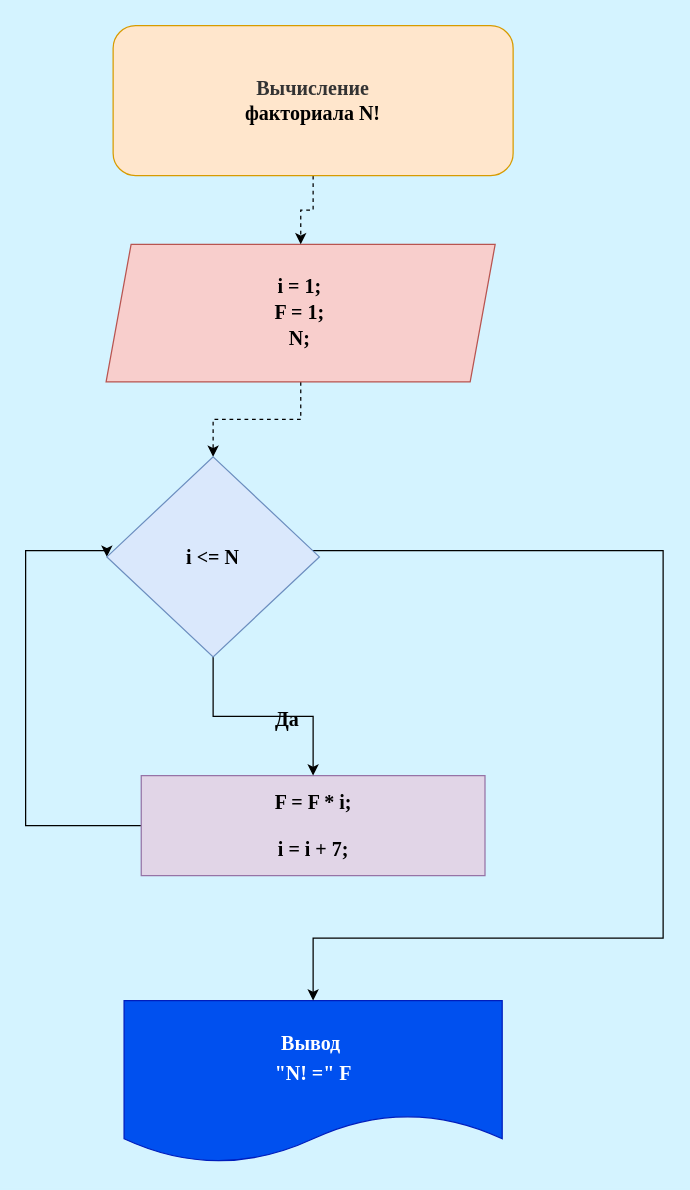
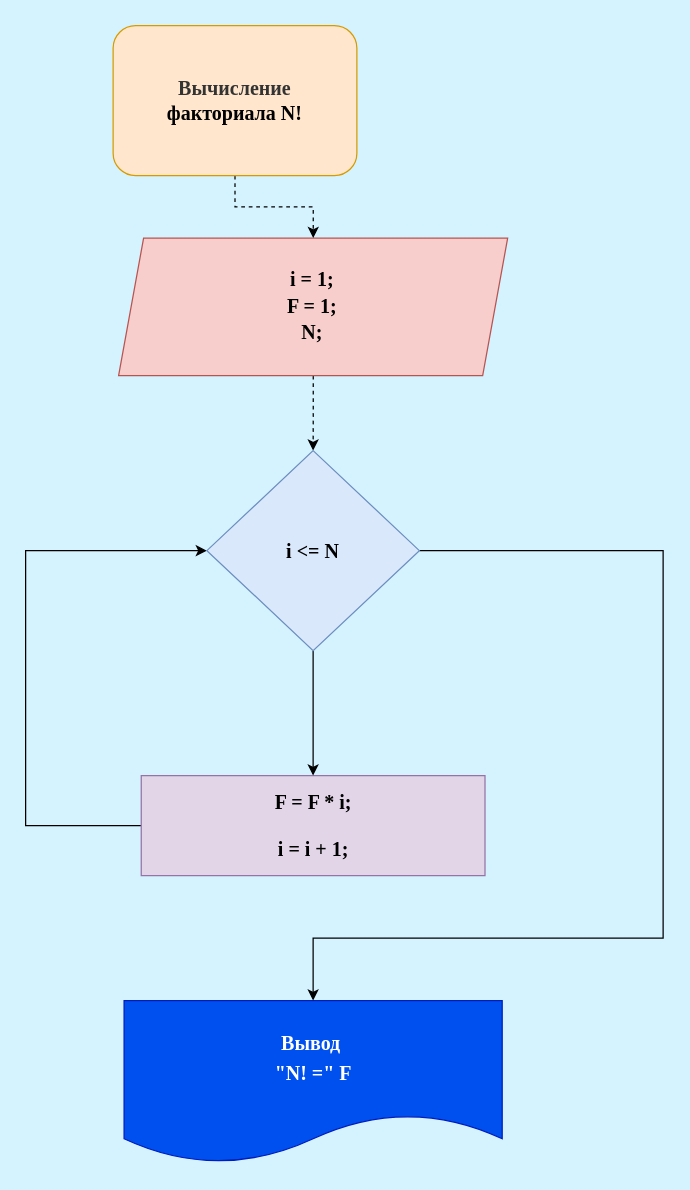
(313, 101) -> (235, 101)
(301, 313) -> (313, 307)
(213, 557) -> (313, 551)
(287, 719) -> none
(314, 826) -> (314, 826)
